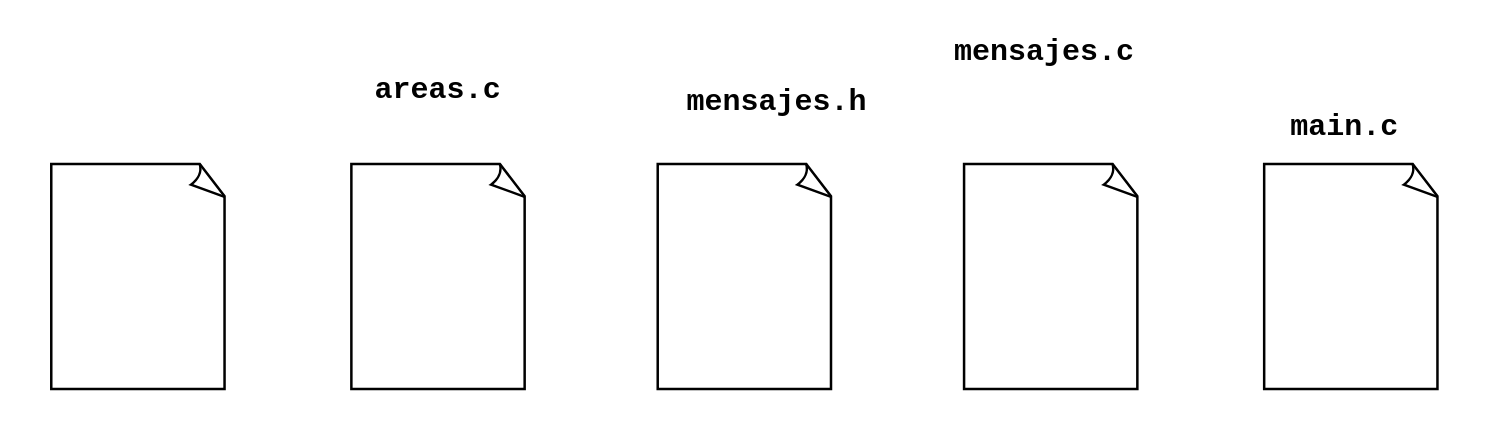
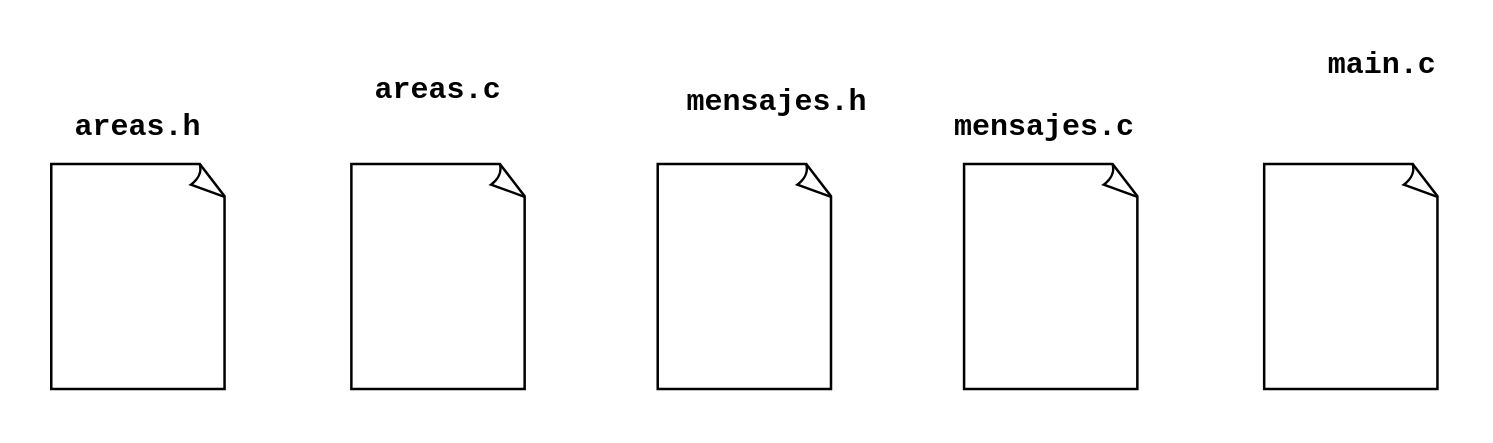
(1045, 51) -> (1045, 126)
none -> (139, 126)
(1345, 126) -> (1383, 64)
